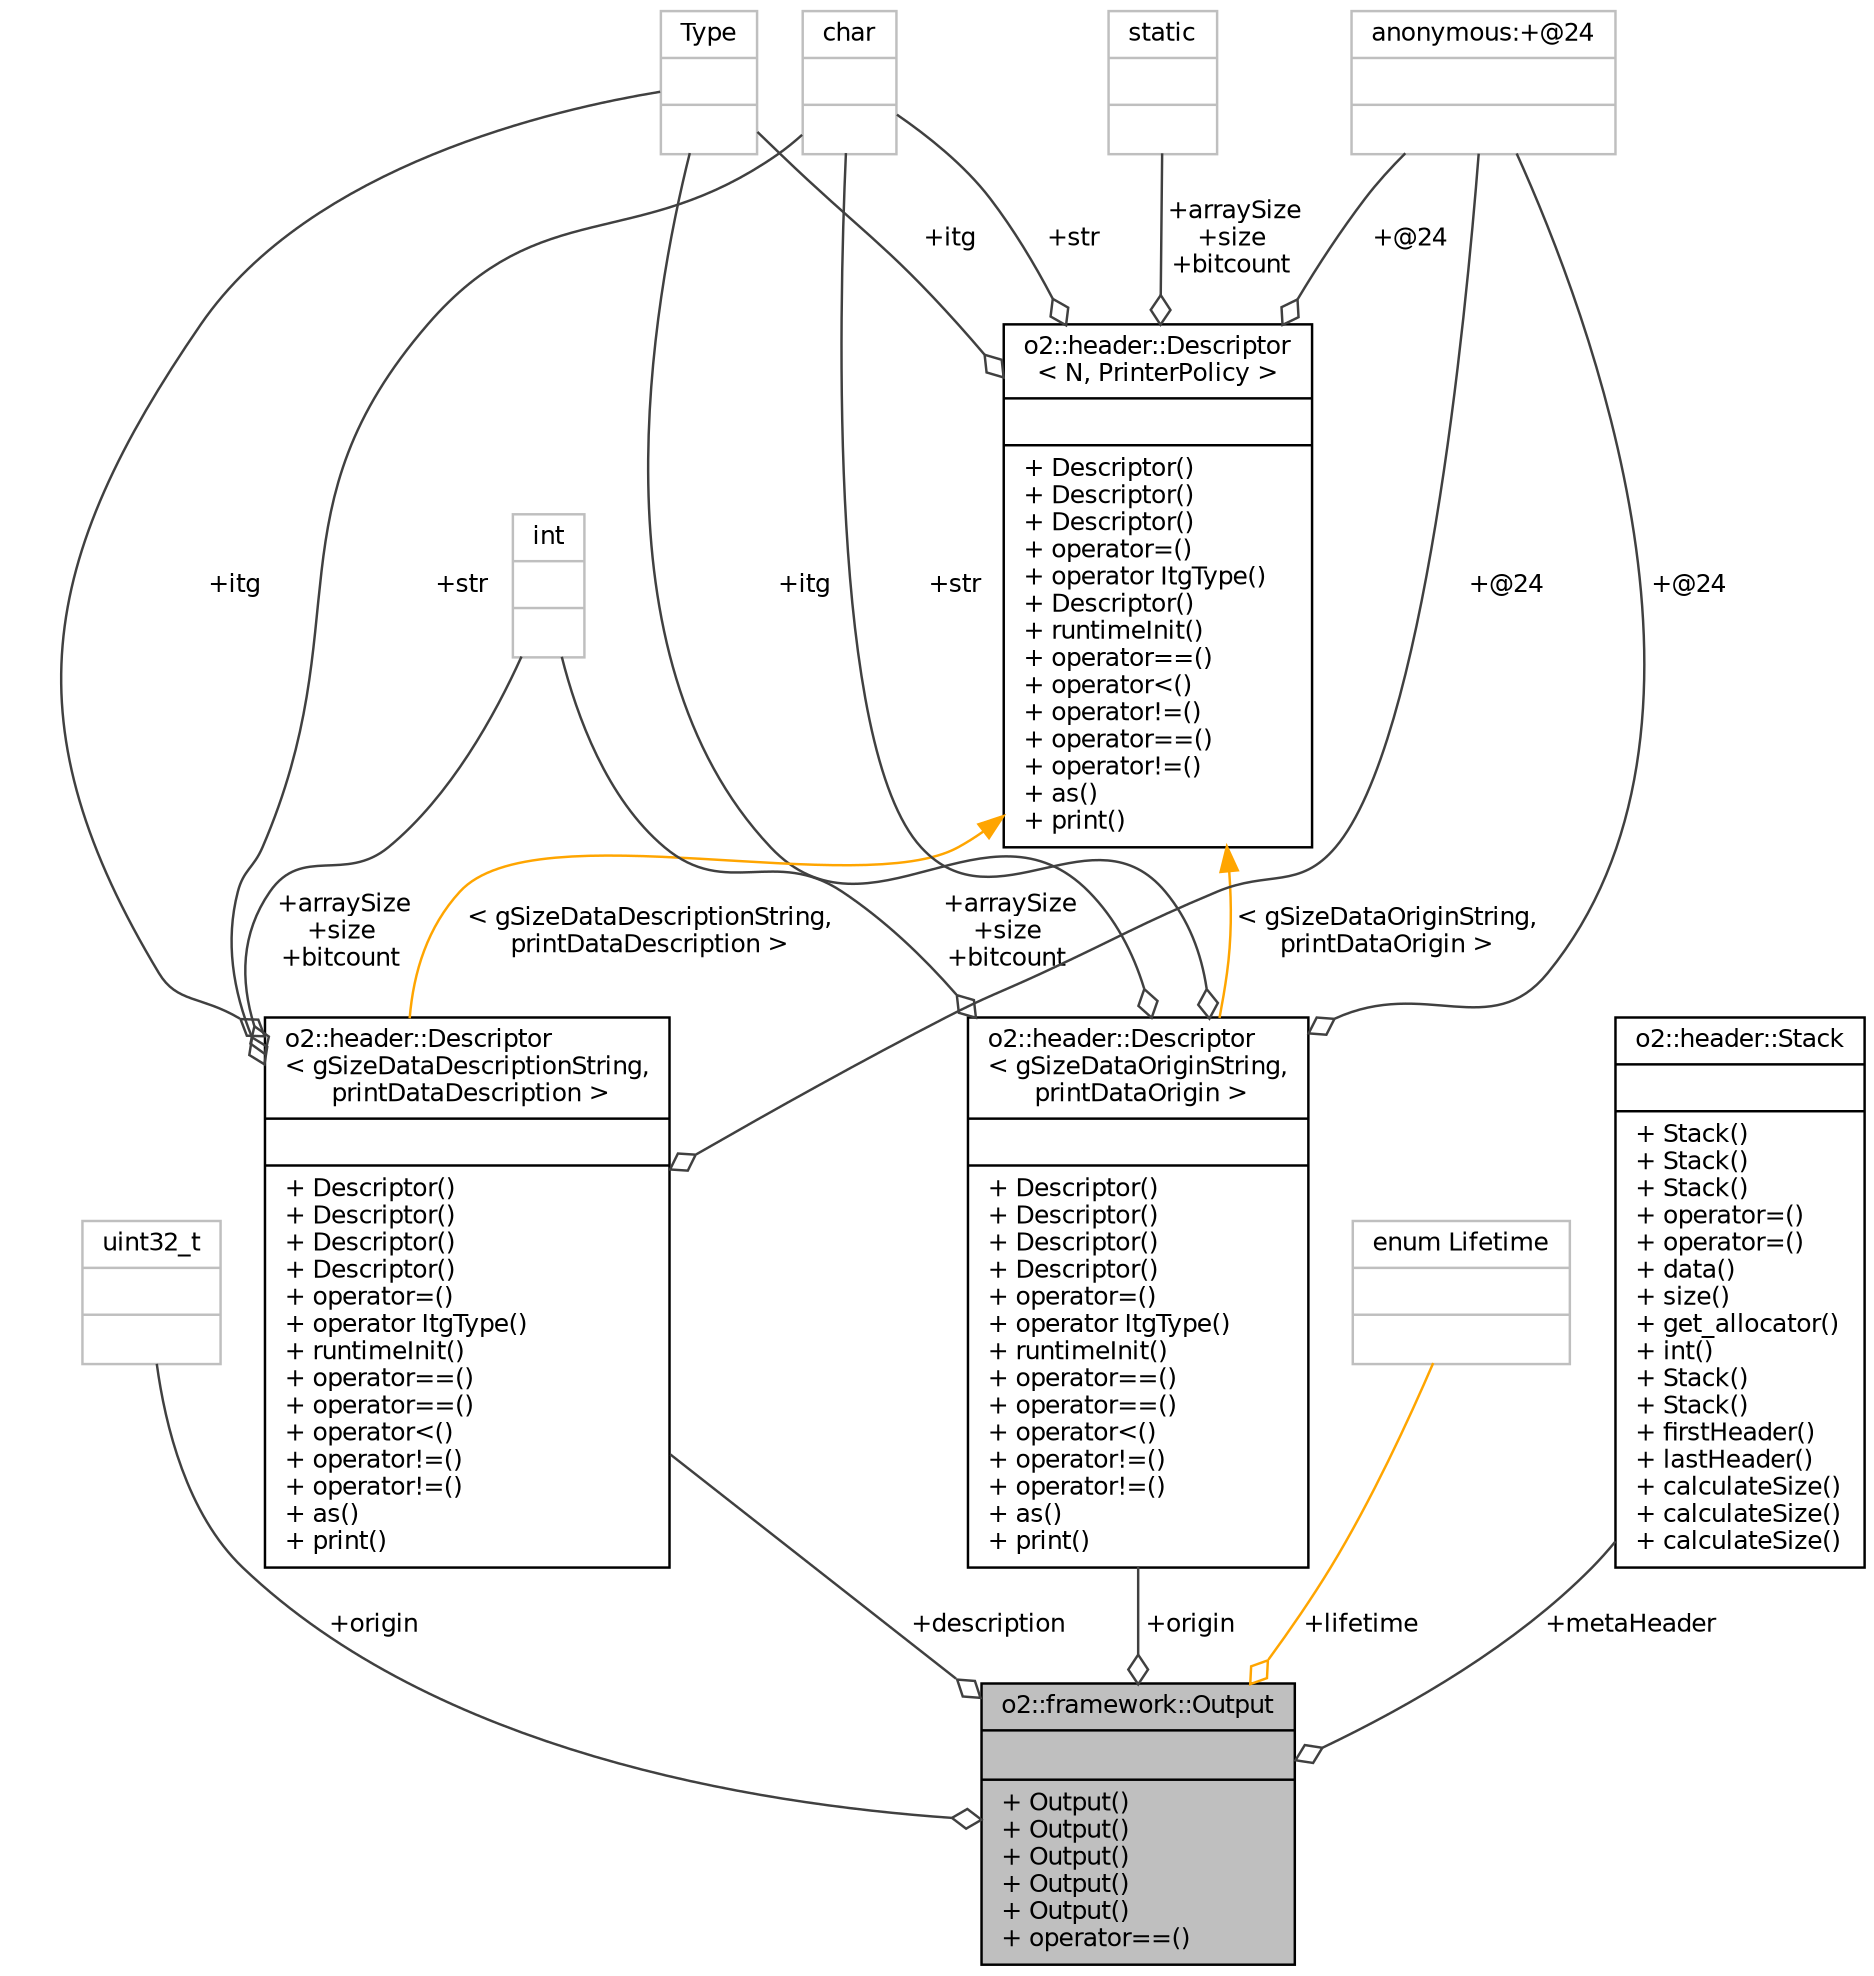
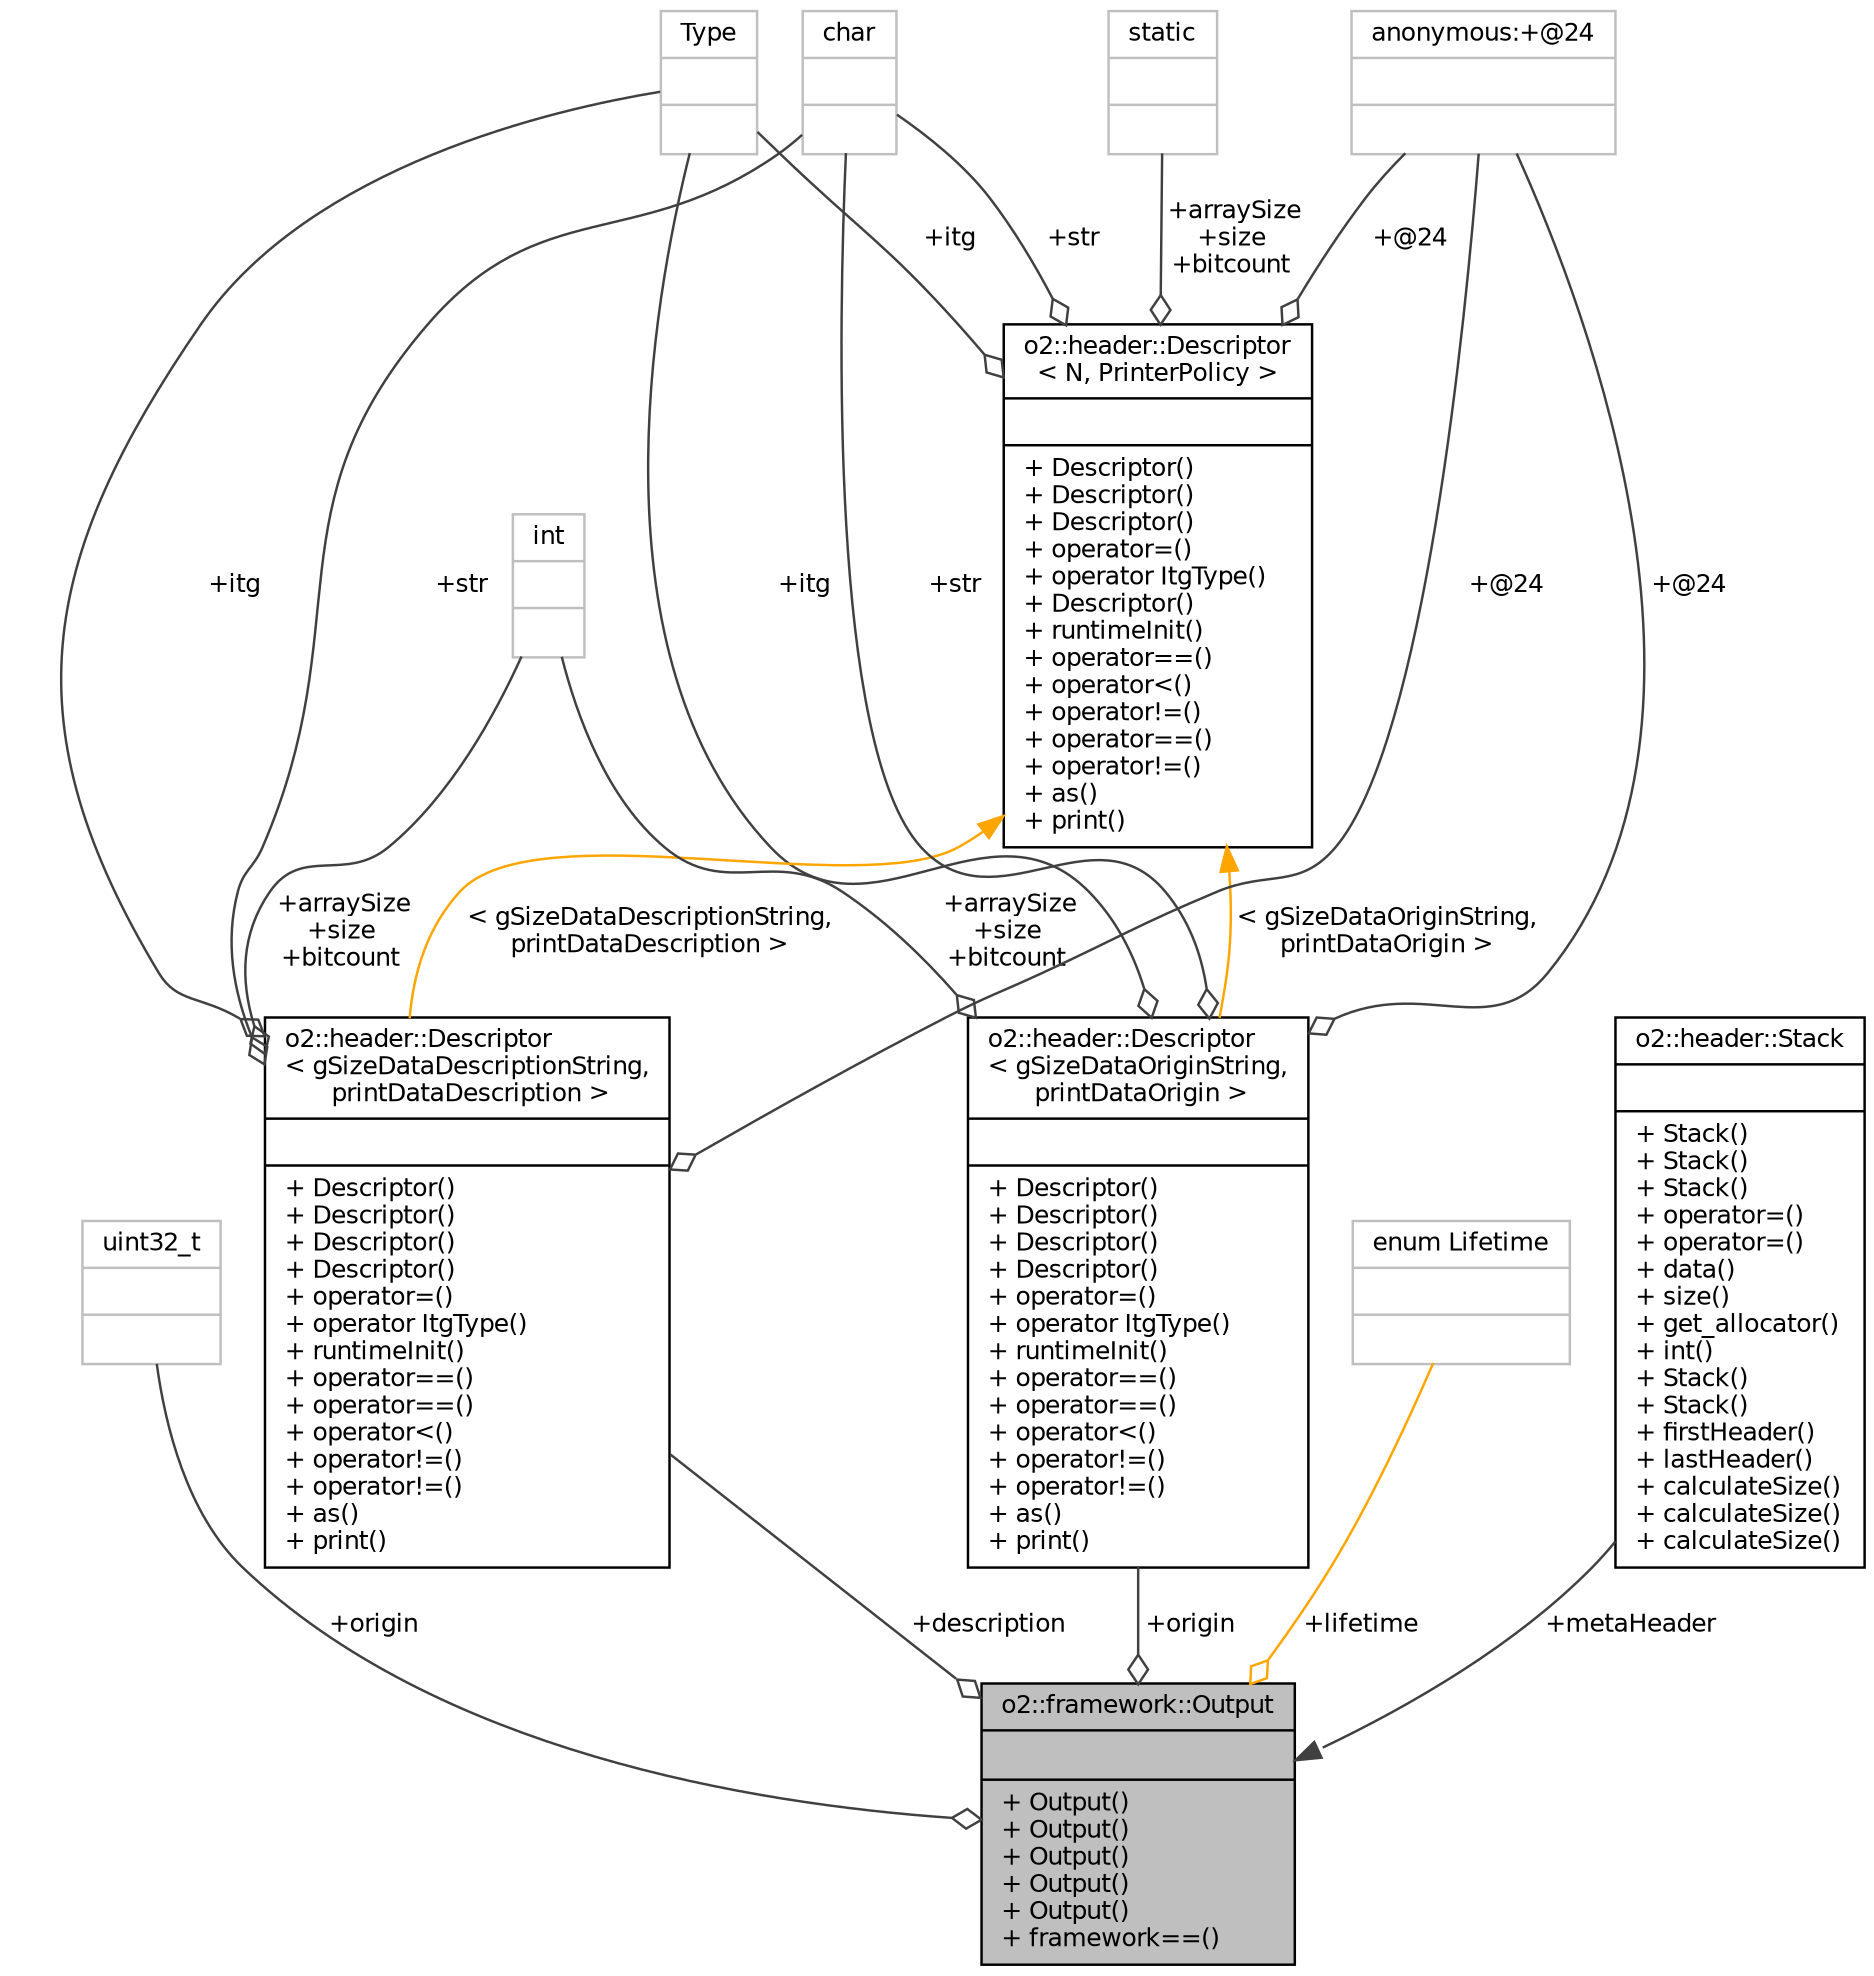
(1480, 1659) -> (1480, 1659)
(1096, 1939) -> (1111, 1939)
